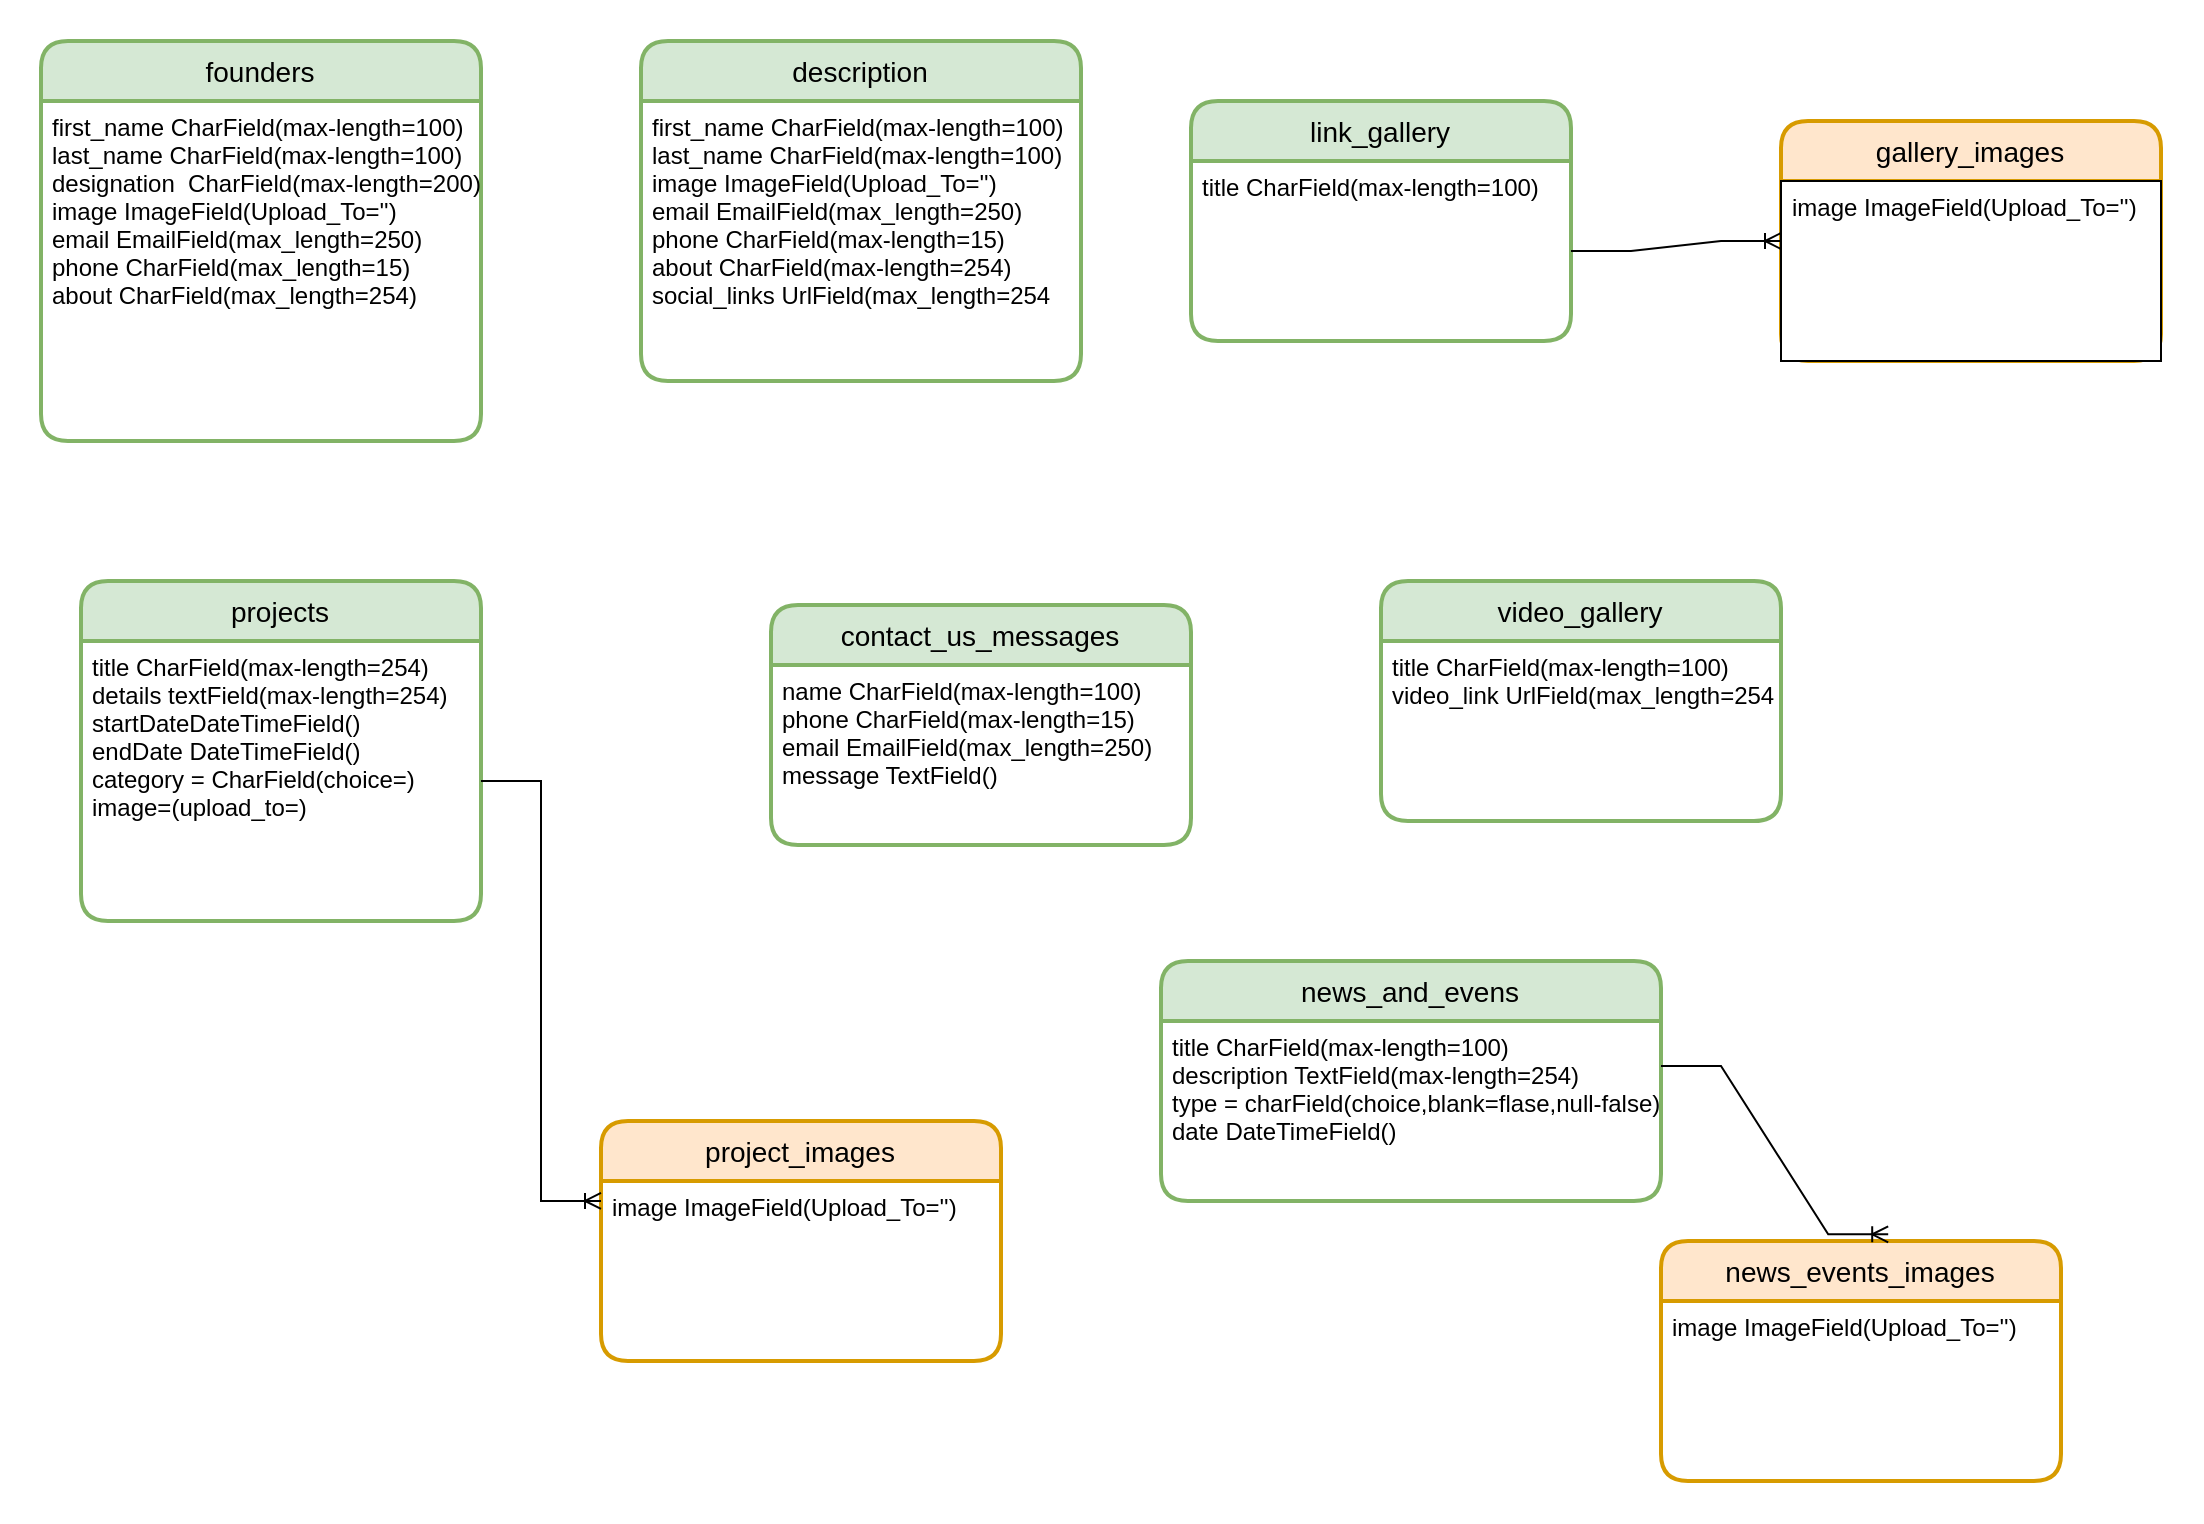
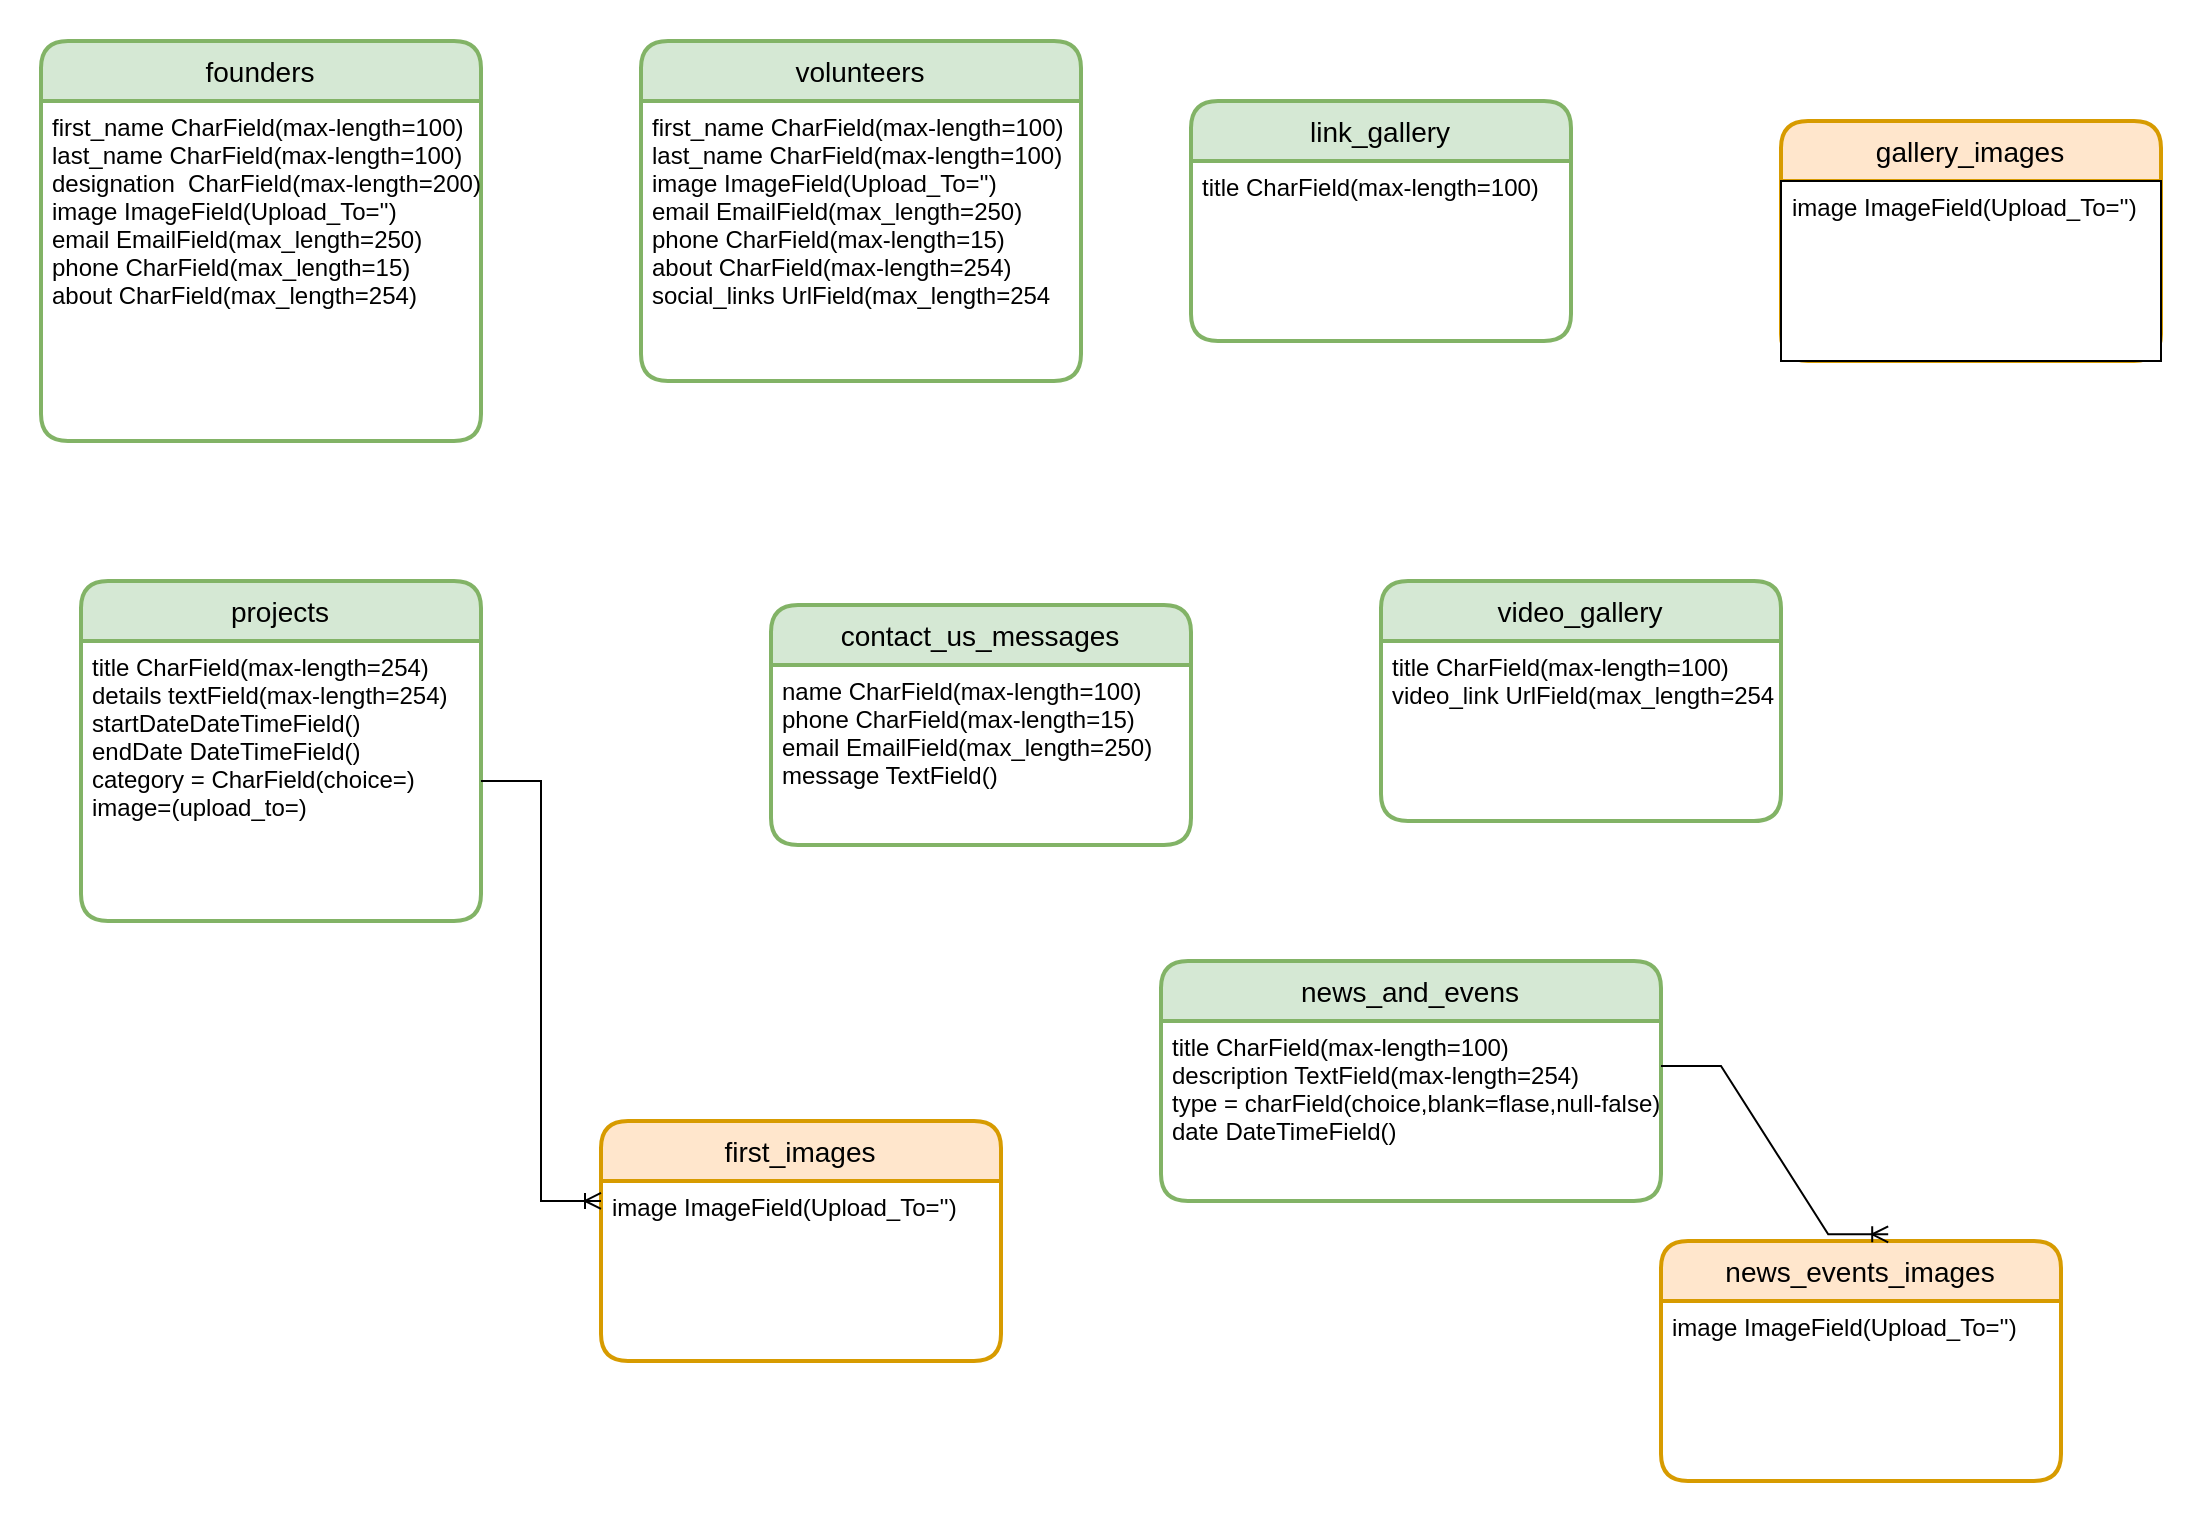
(860, 73) -> (860, 73)
(1676, 246) -> none
(800, 1153) -> (800, 1153)
